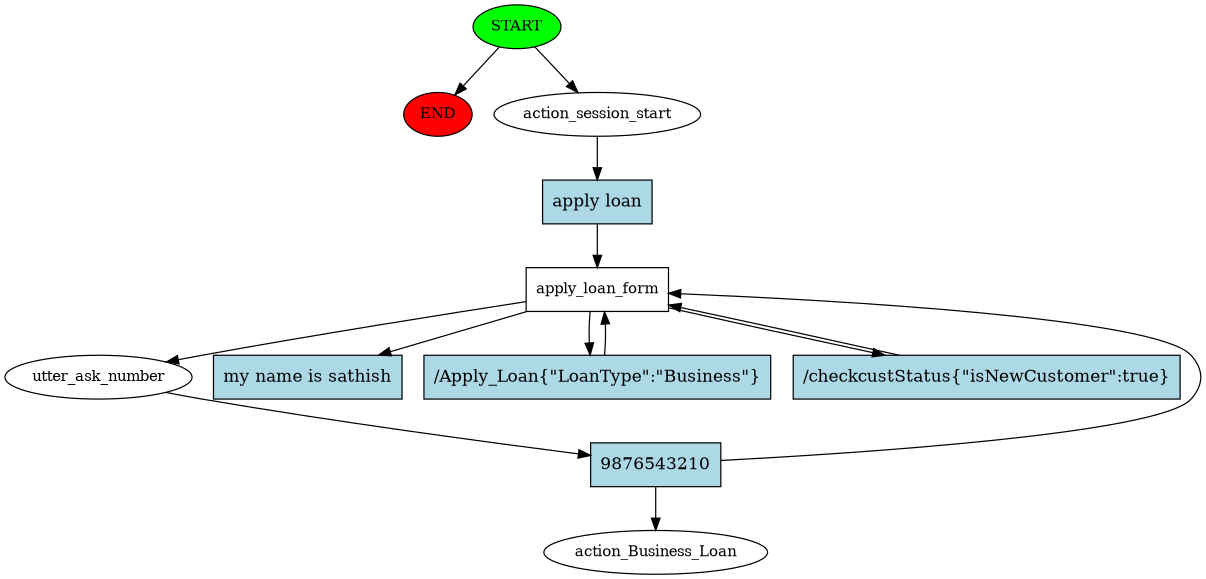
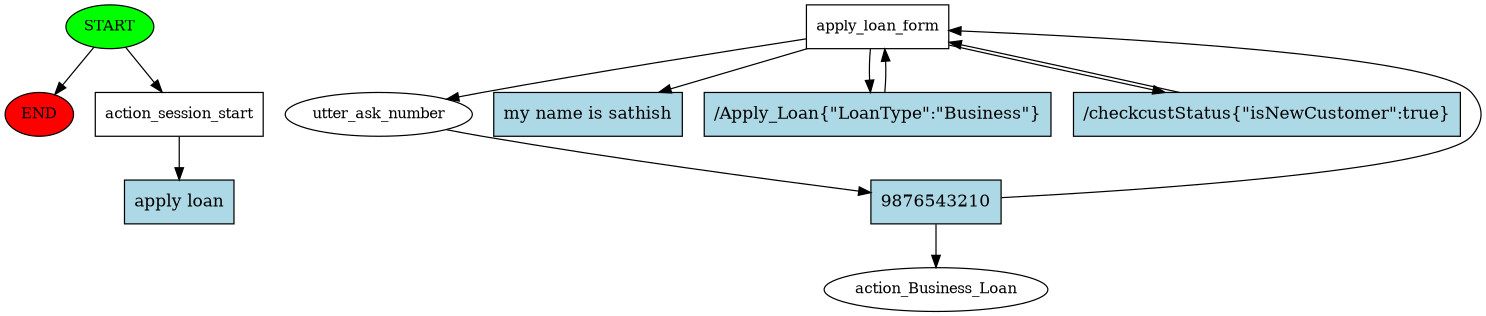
(597, 114) -> (179, 114)
(597, 240) -> none
